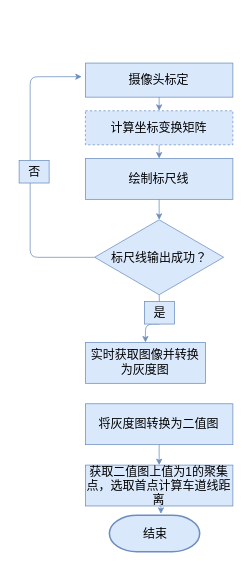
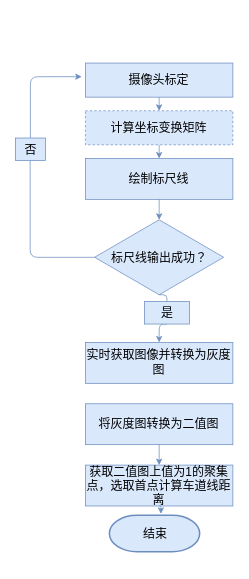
(34, 172) -> (30, 149)
(159, 313) -> (167, 313)
(145, 363) -> (159, 363)
